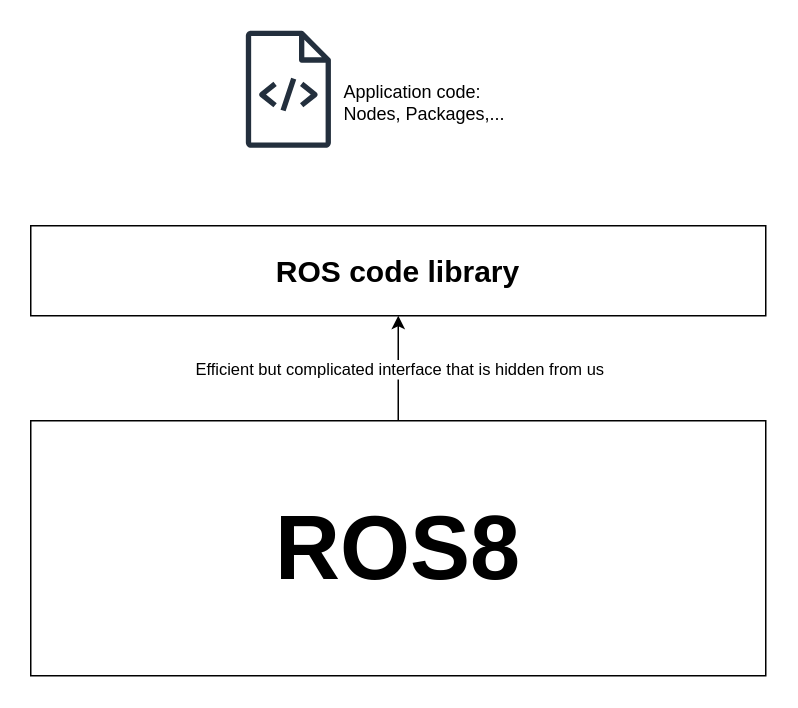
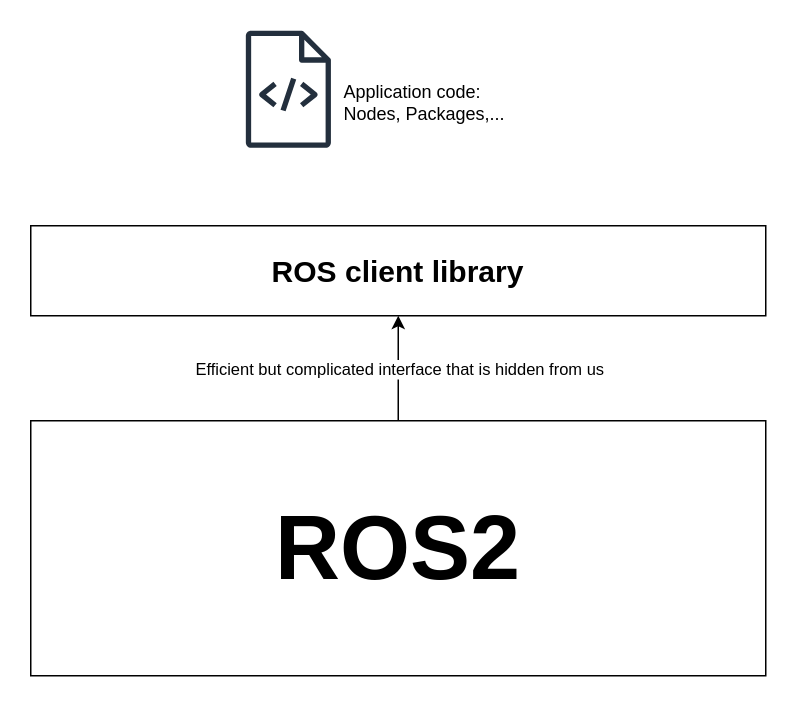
(398, 271) -> (398, 271)
(398, 548) -> (398, 548)
